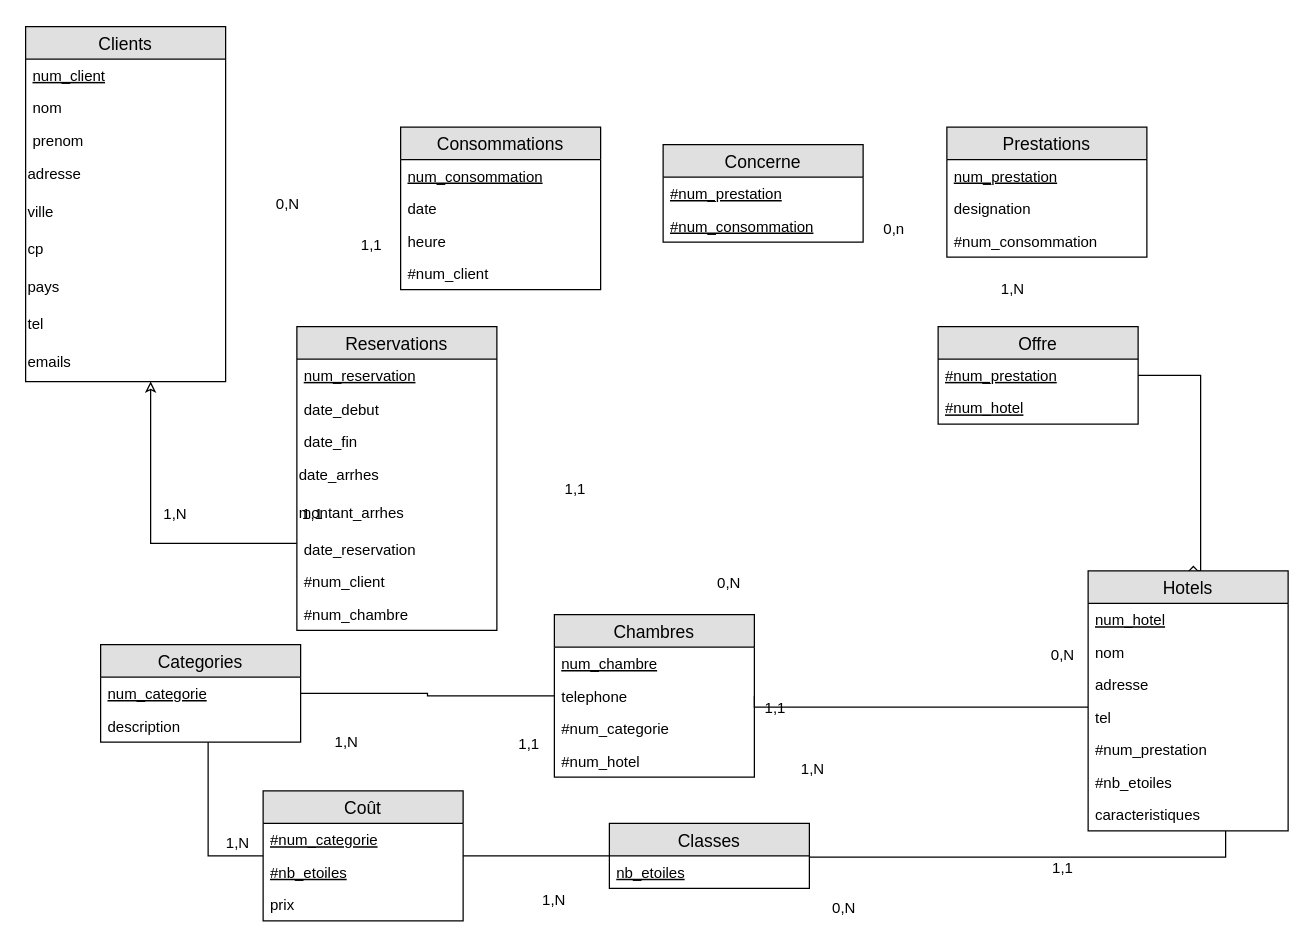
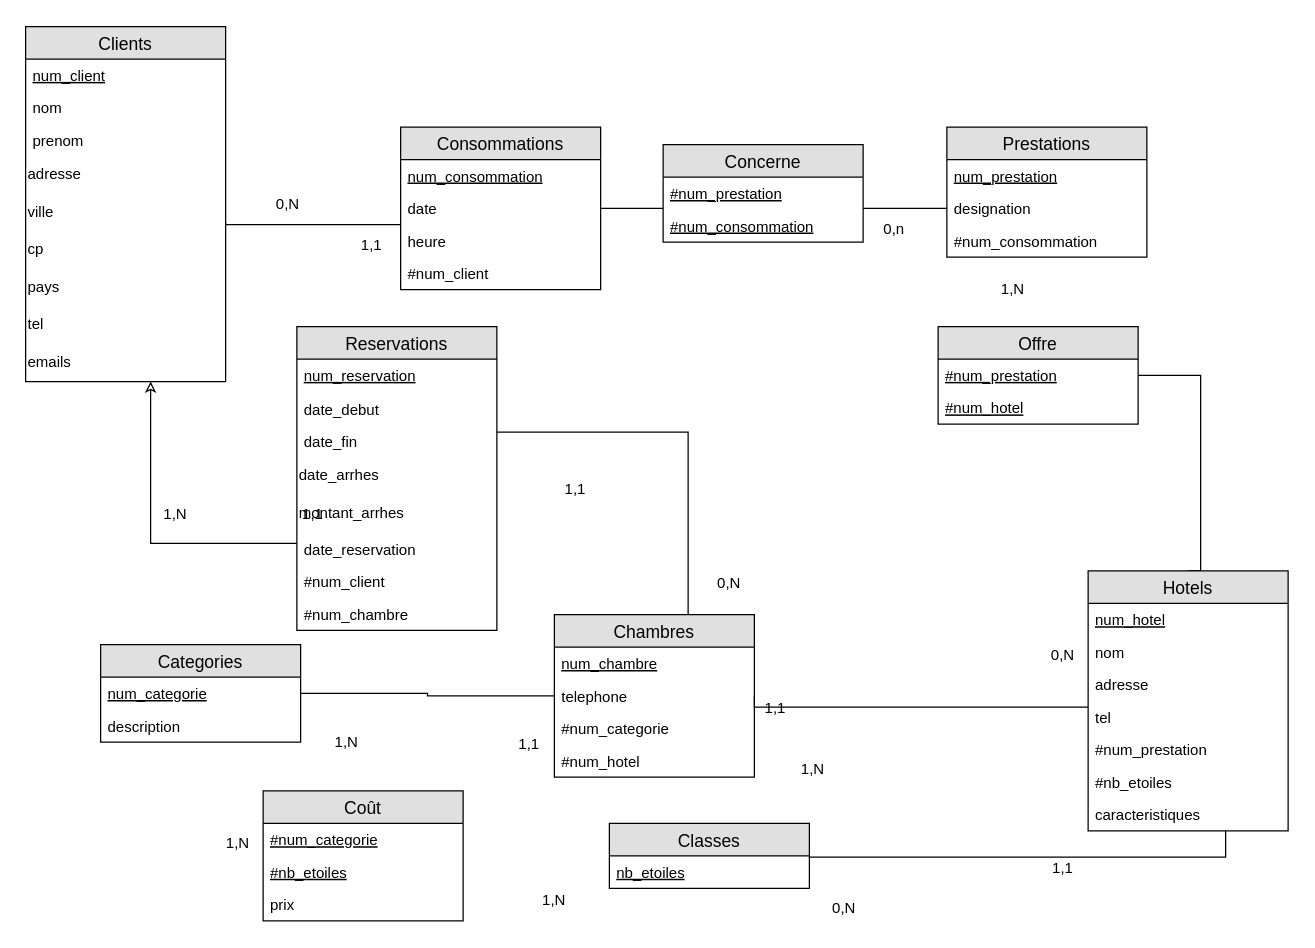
none -> (904, 208)
none -> (312, 224)
none -> (684, 432)
(1198, 571) -> (1194, 571)
(208, 826) -> none
